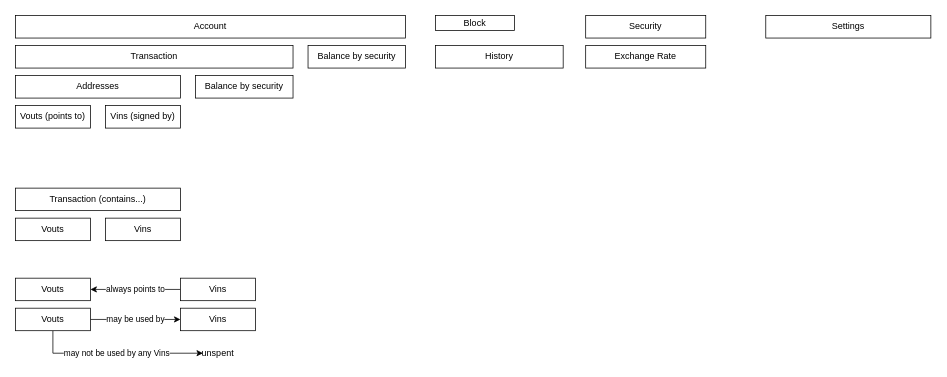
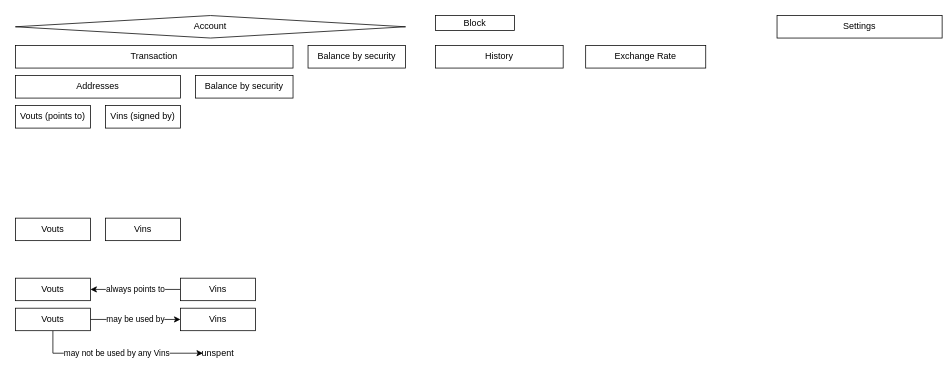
(210, 27) -> (210, 27)
(645, 27) -> none
(848, 27) -> (859, 27)
(98, 199) -> none
